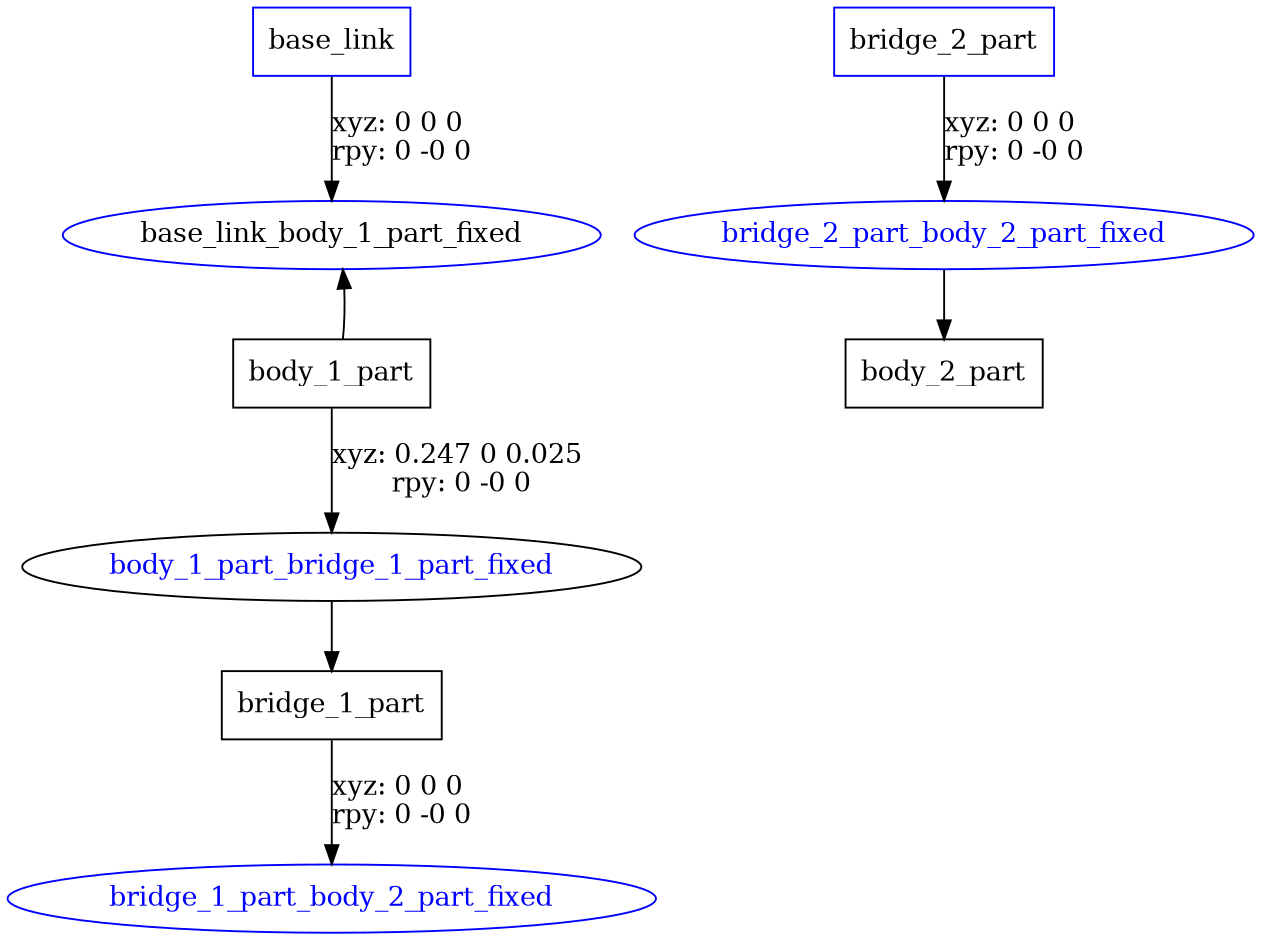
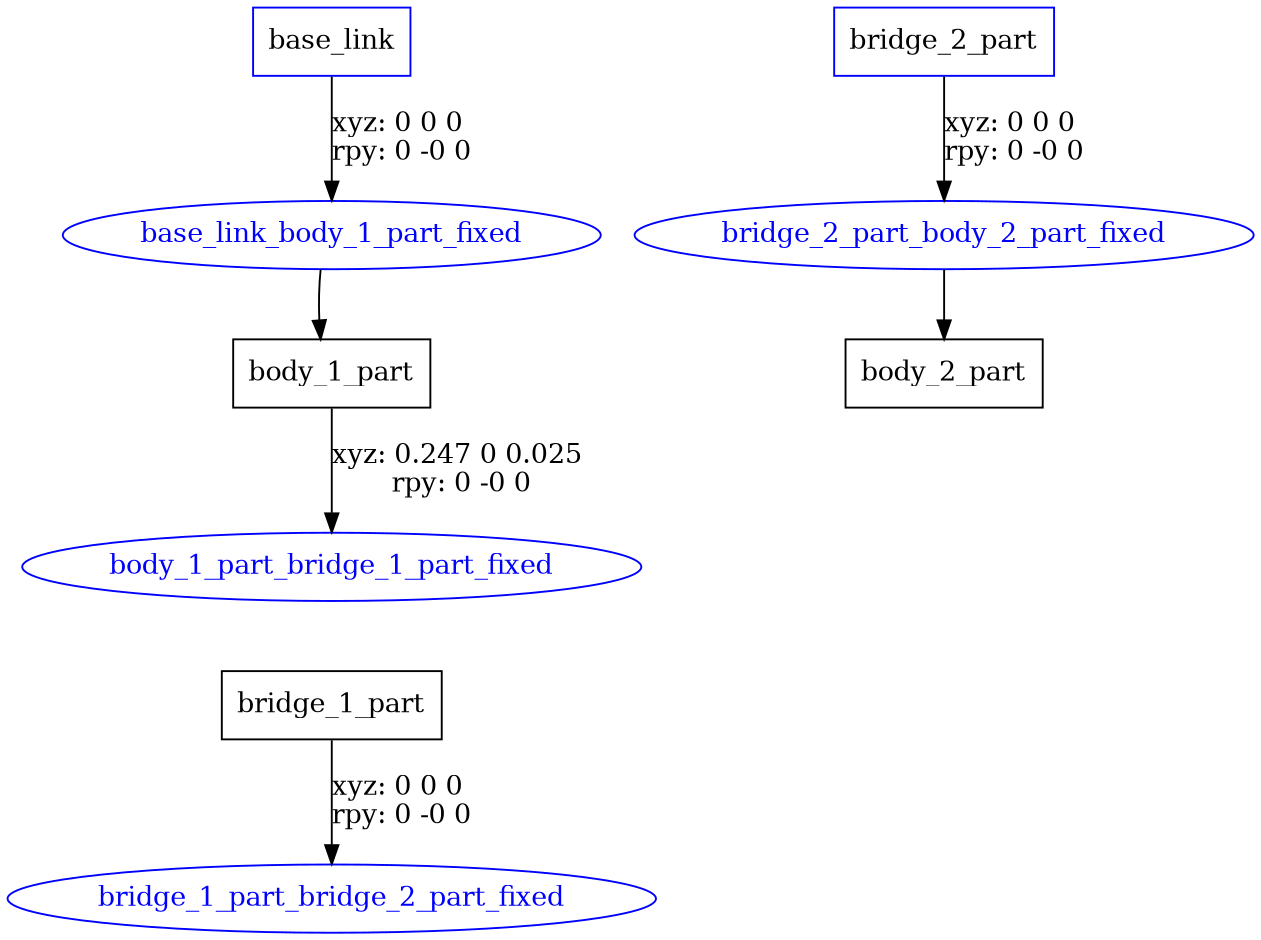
(332, 235) -> (332, 235)
(344, 314) -> (319, 295)
(332, 567) -> (332, 567)
(332, 627) -> none
(332, 899) -> (332, 899)
